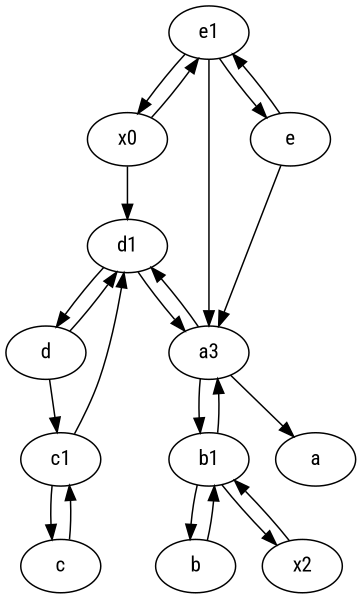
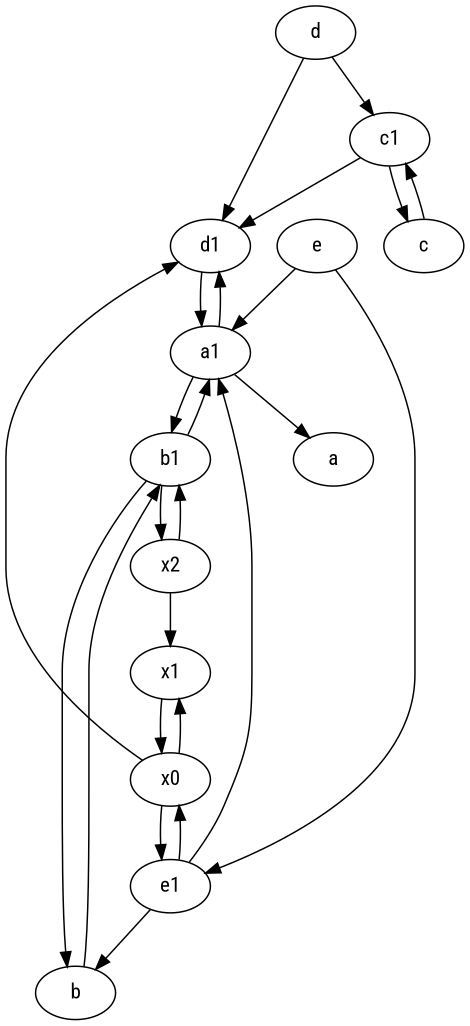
(237, 83) -> (128, 934)
(84, 291) -> none
(209, 353) -> (210, 353)
none -> (170, 673)
